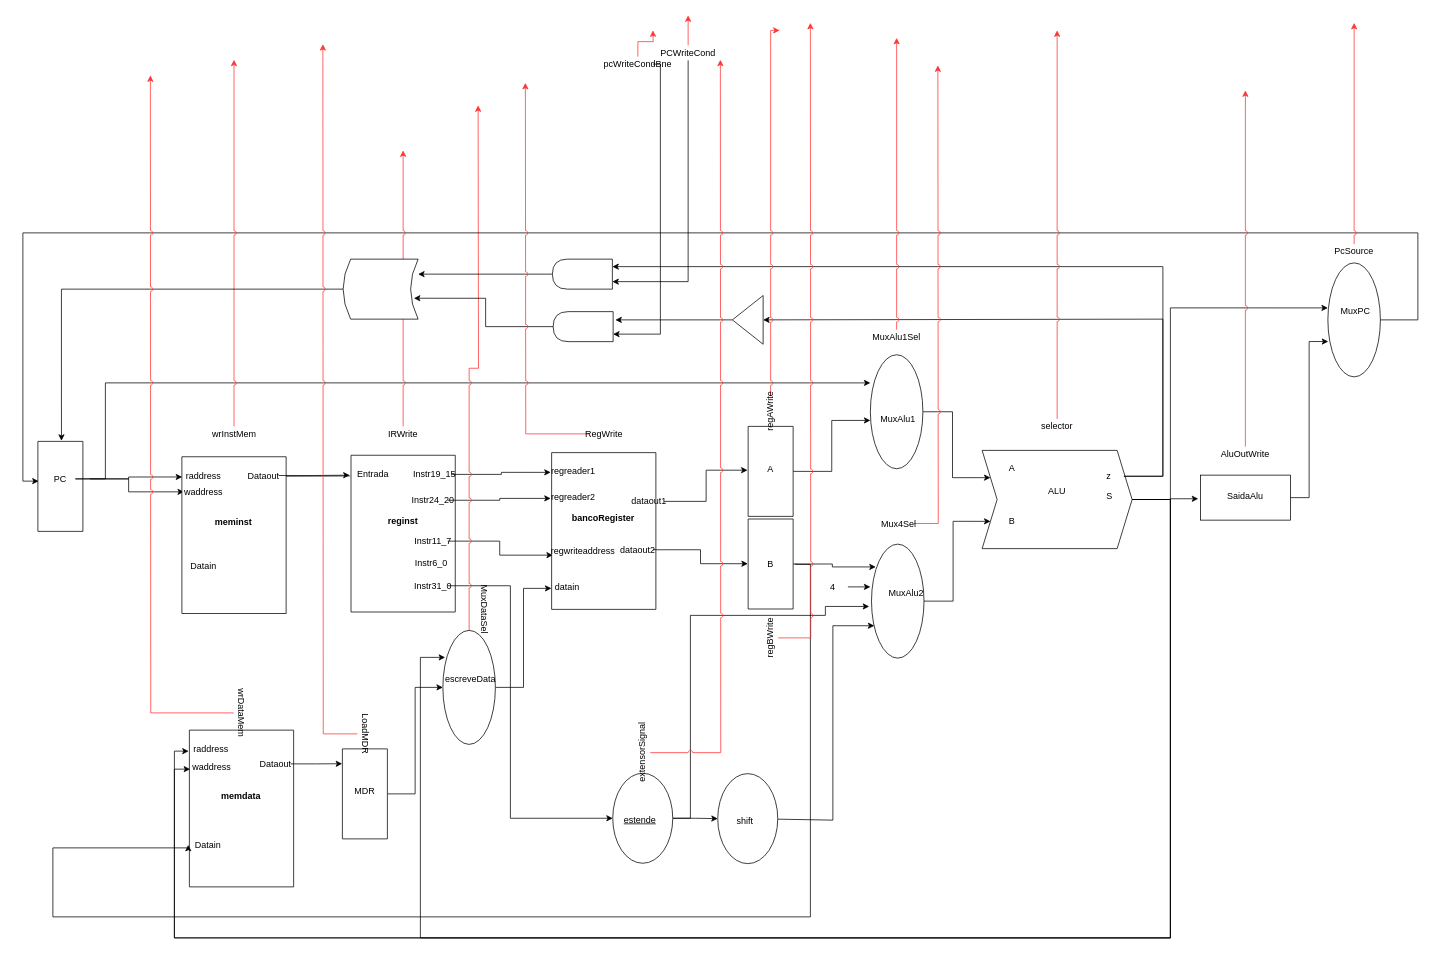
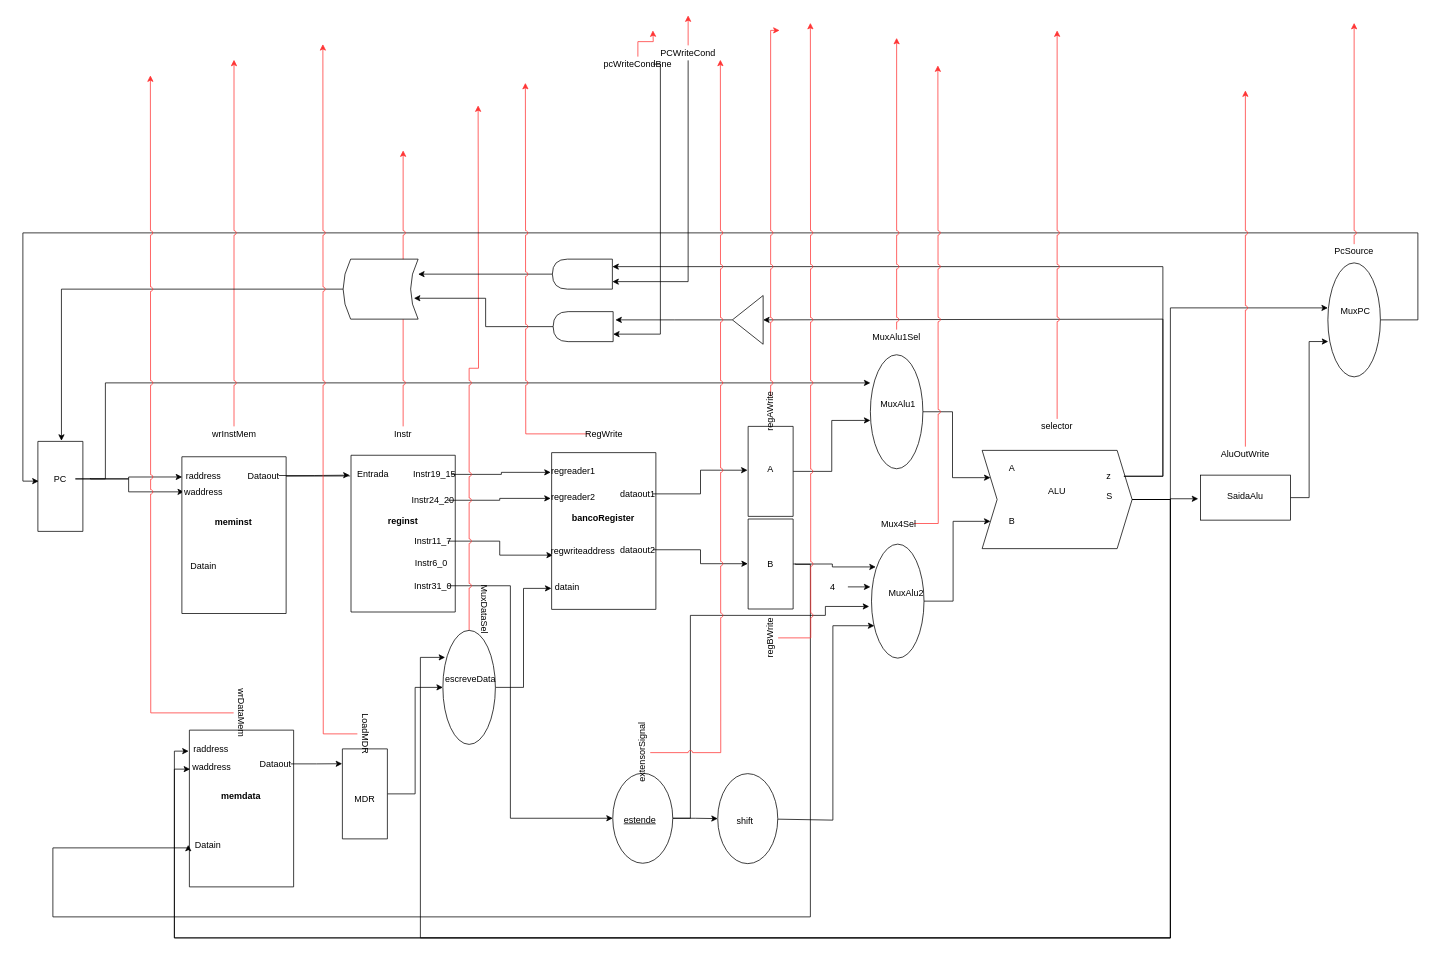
(898, 419) -> (898, 404)
(403, 434) -> (403, 434)
(649, 501) -> (638, 494)
(365, 792) -> (365, 799)
